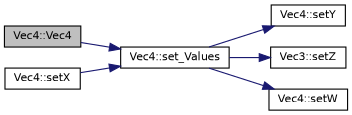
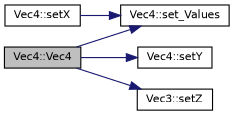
(236, 38) -> (104, 58)
(244, 58) -> (103, 77)
(308, 100) -> none
